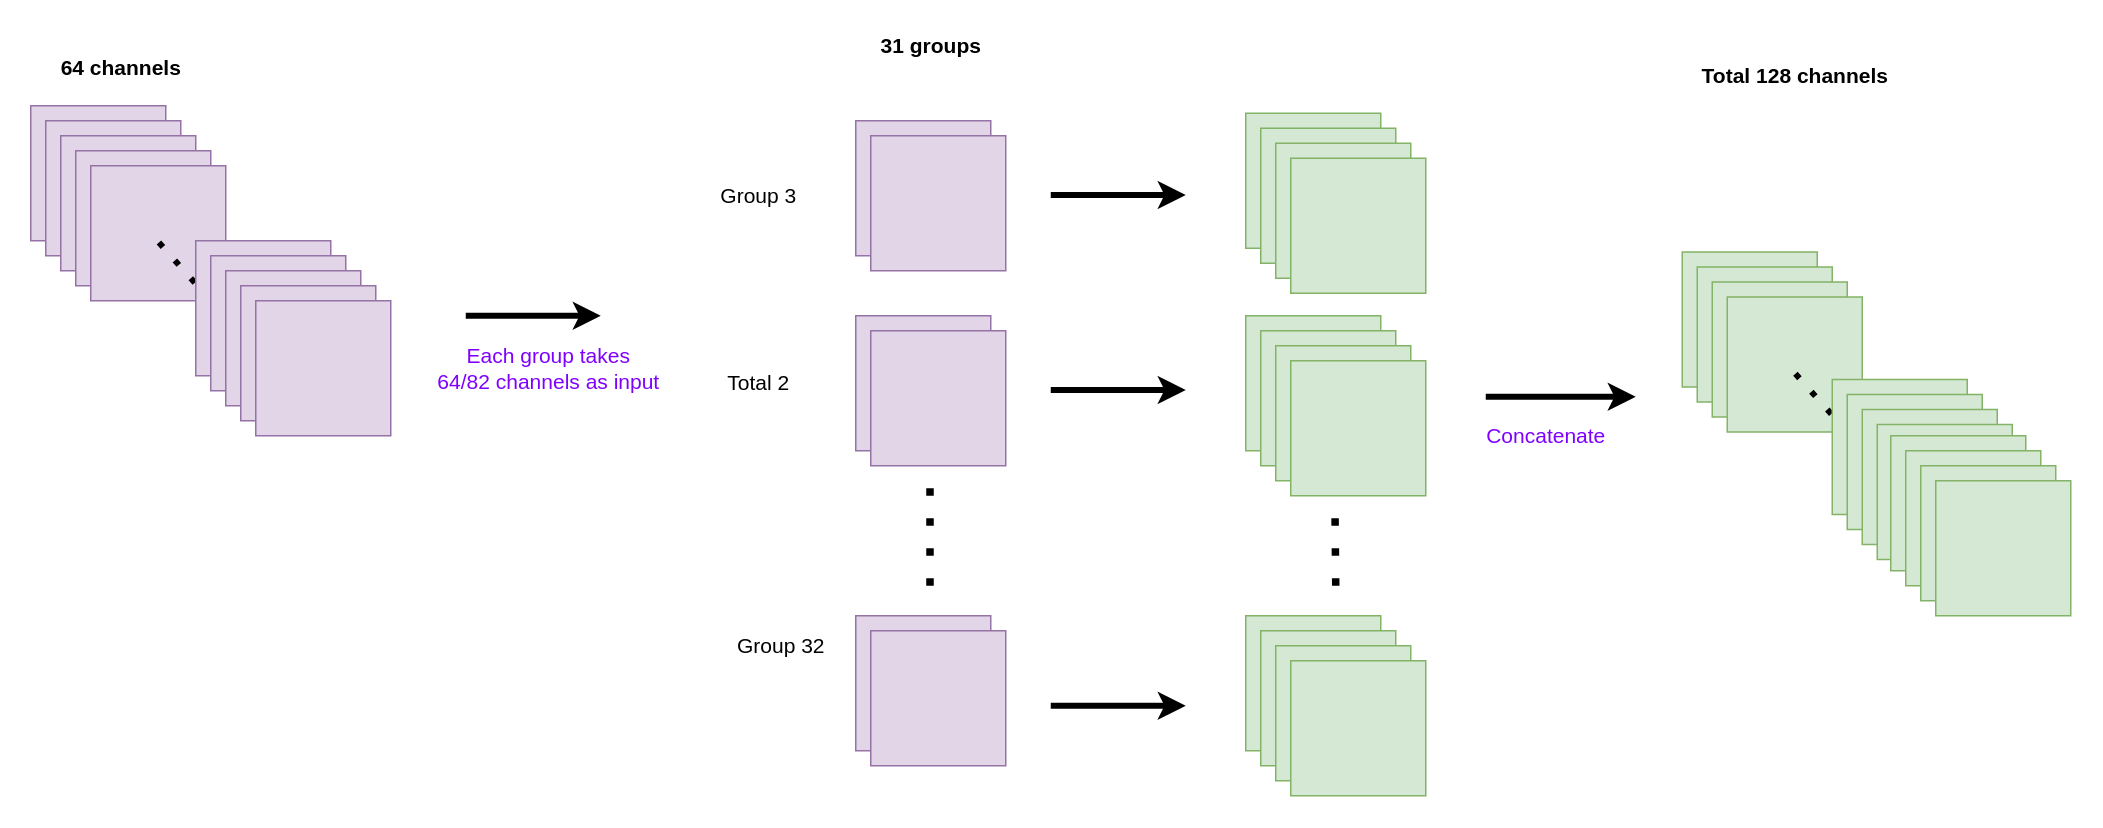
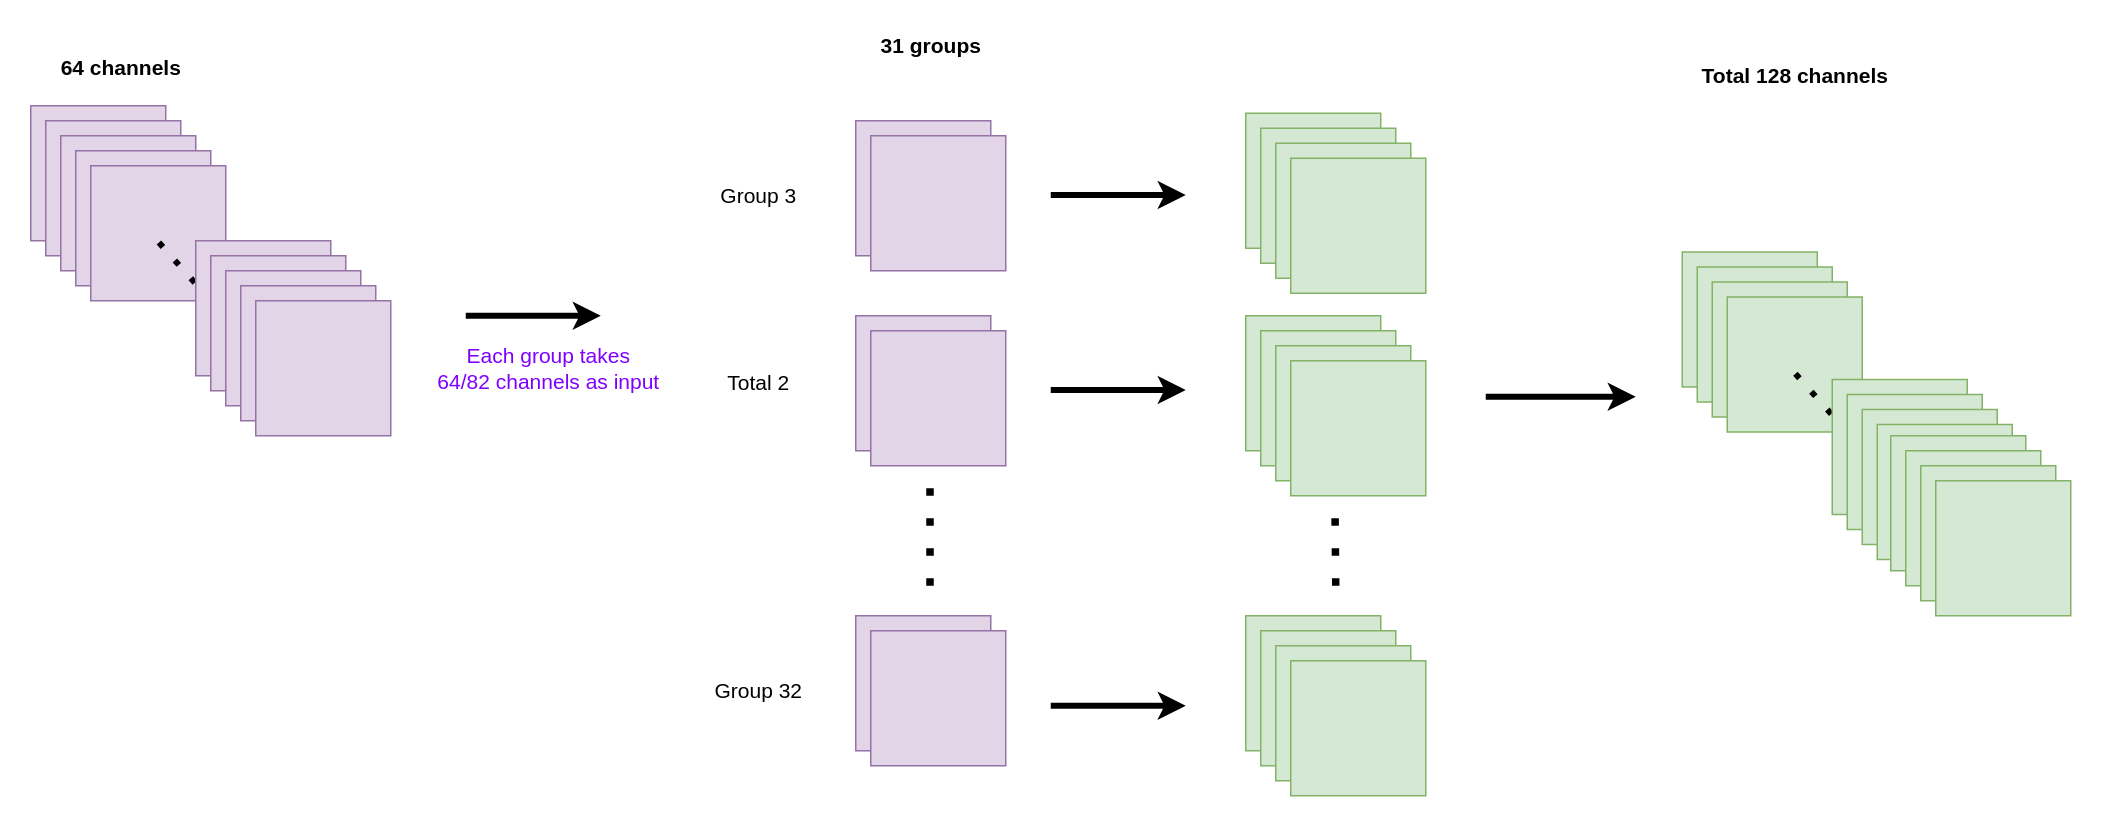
(1546, 436) -> none
(781, 646) -> (758, 691)
